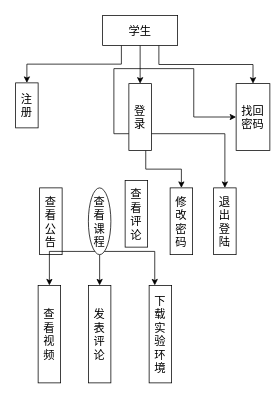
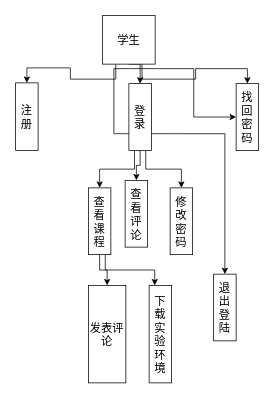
(140, 30) -> (129, 40)
(27, 105) -> (27, 117)
(253, 117) -> (247, 117)
none -> (134, 161)
none -> (136, 167)
(51, 221) -> none
(99, 221) -> (99, 221)
(225, 221) -> (225, 308)
(57, 251) -> none
(49, 334) -> none
(99, 334) -> (107, 334)
